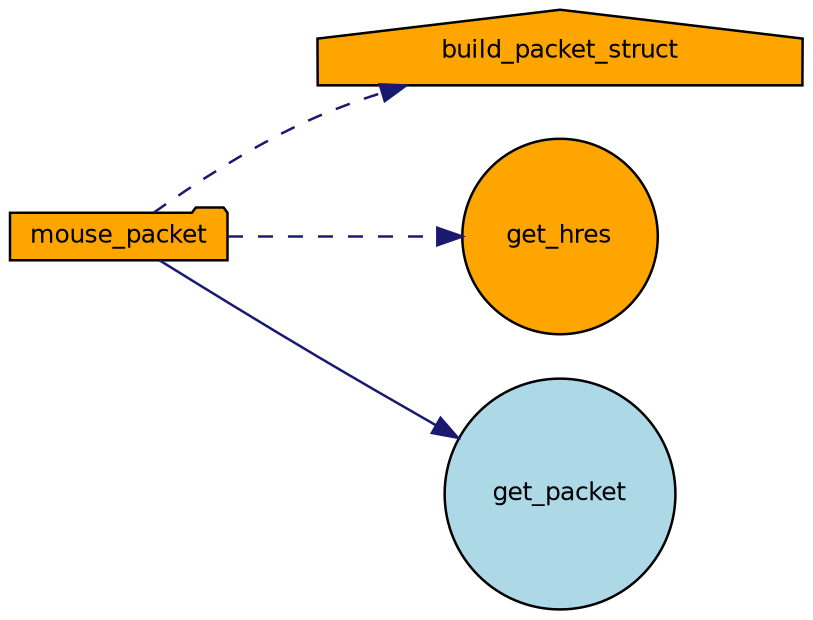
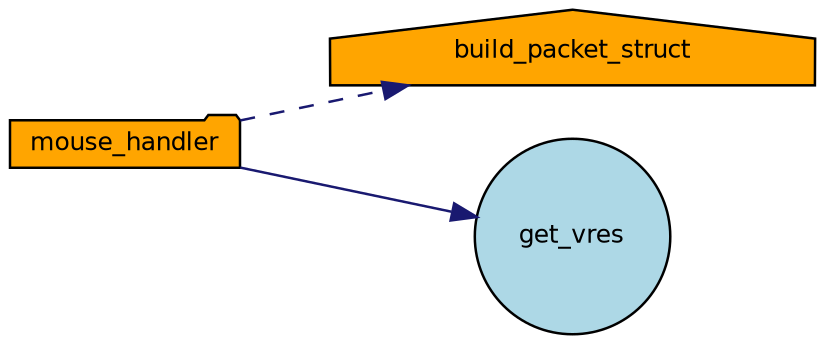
(119, 236) -> (125, 144)
(560, 236) -> none
(560, 494) -> (573, 237)
